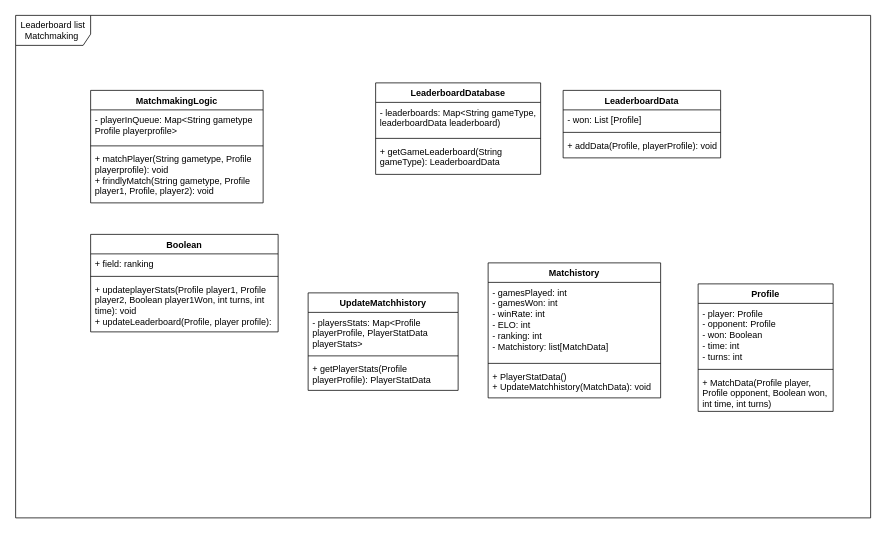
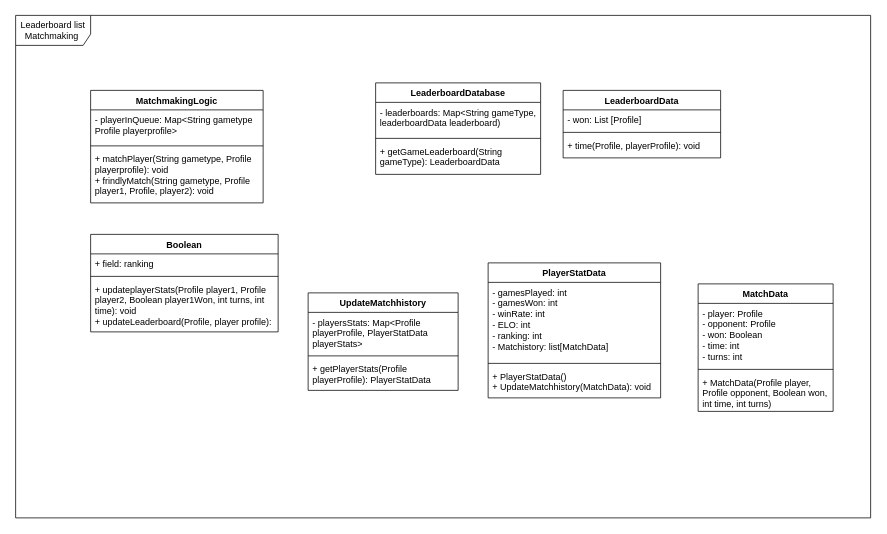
(642, 151) -> (642, 151)
(574, 274) -> (574, 274)
(765, 295) -> (765, 295)
